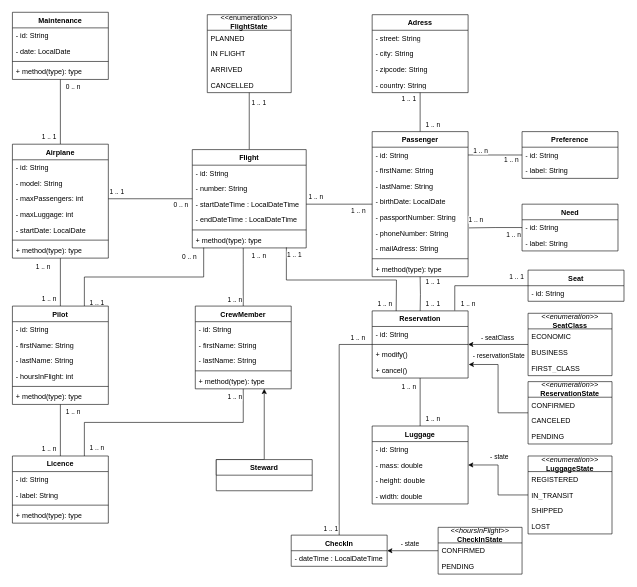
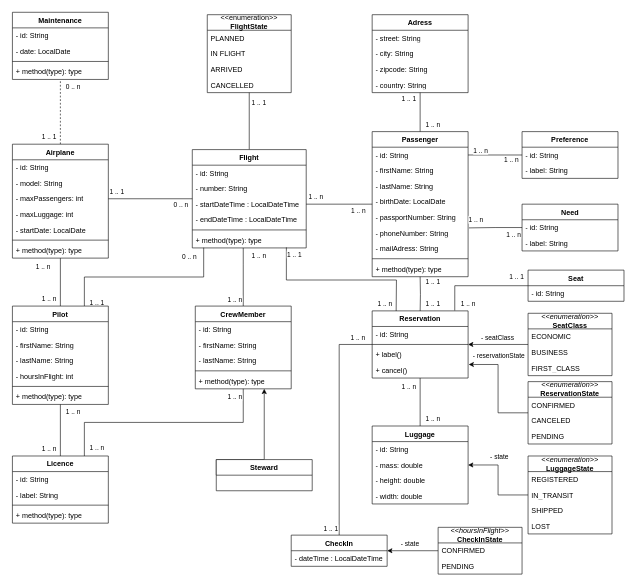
(60, 112) -> (60, 112)
(394, 356) -> (391, 356)
